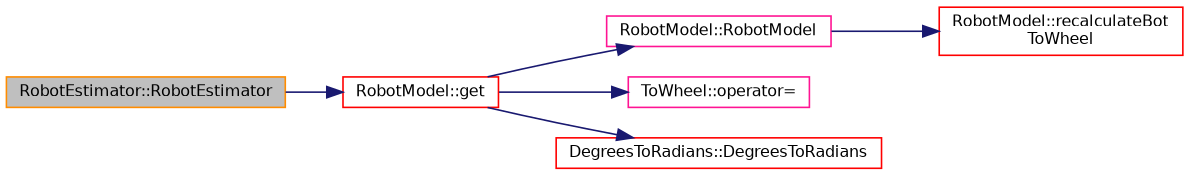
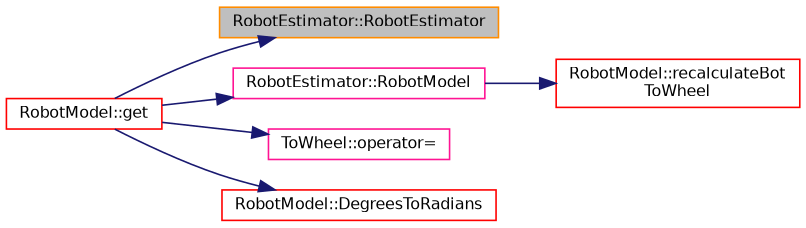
(719, 31) -> (359, 83)
(306, 92) -> (185, 66)
(719, 153) -> (359, 205)
